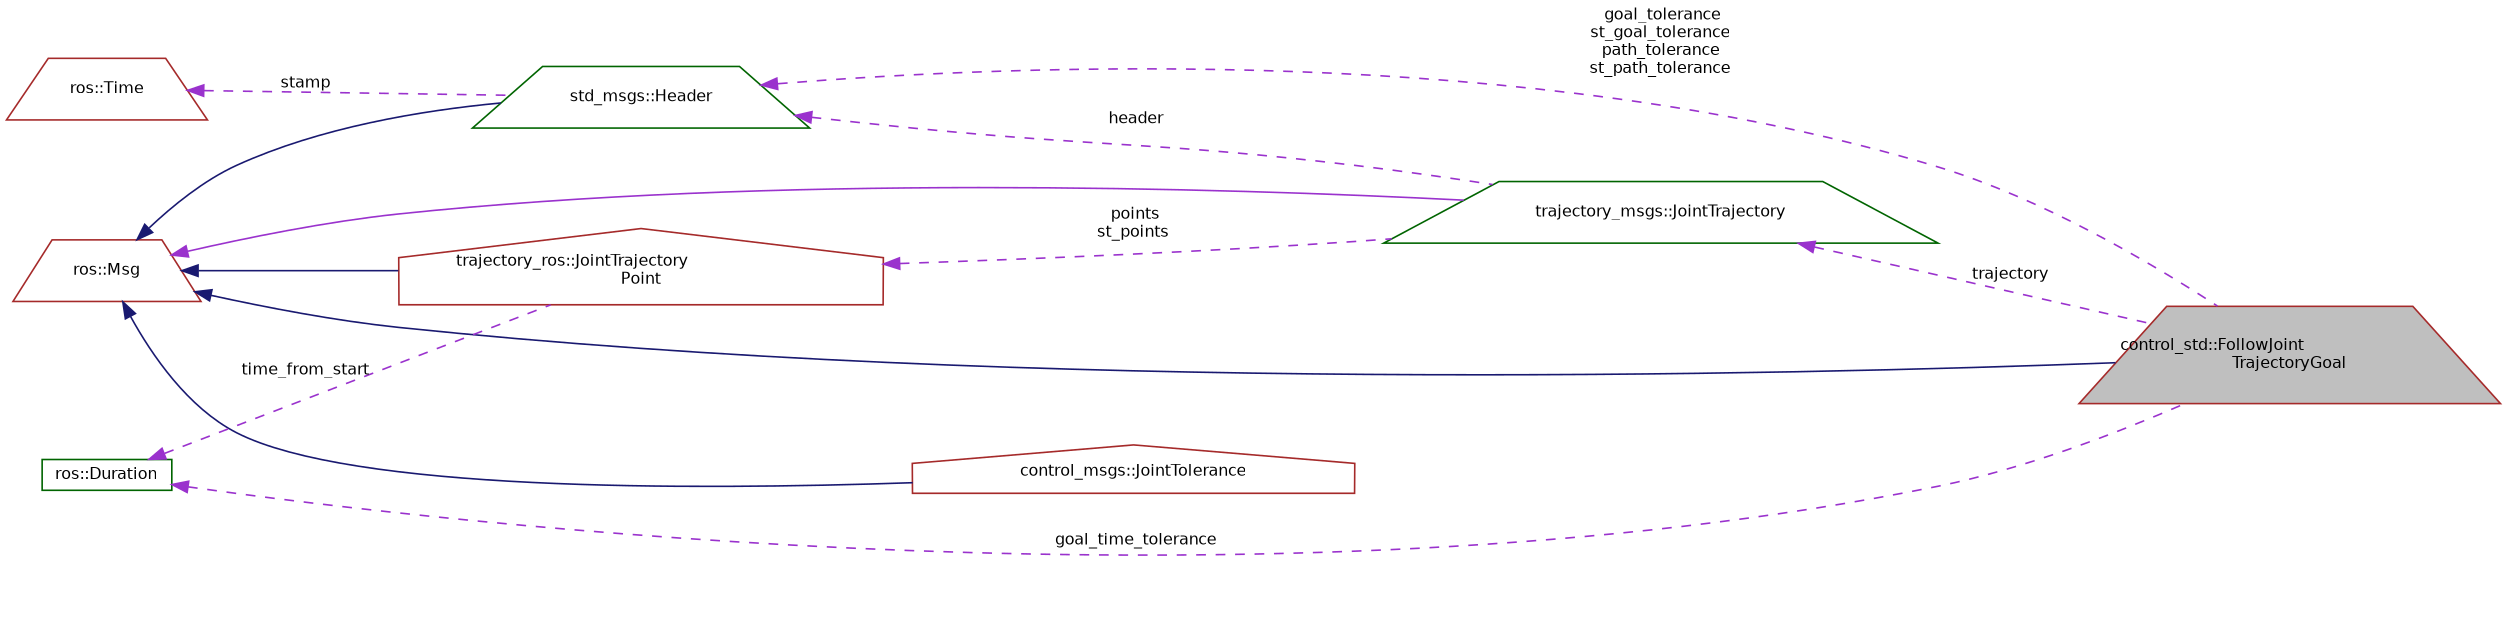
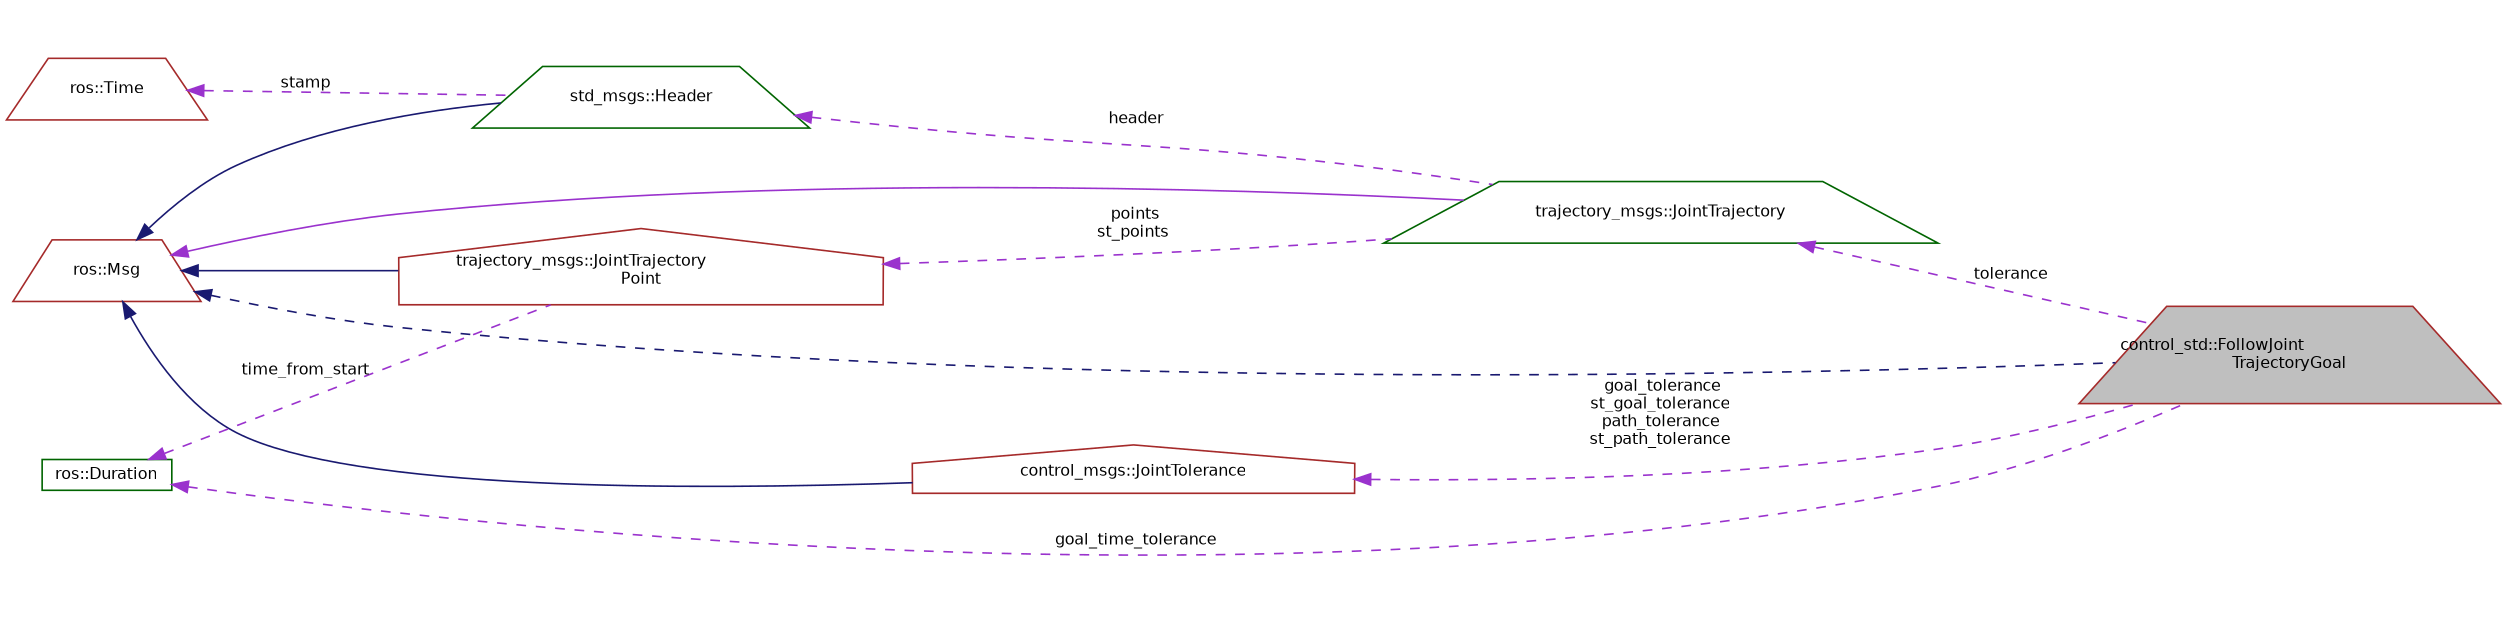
(1518, 88) -> (1757, 468)
(641, 271) -> (641, 271)
(2009, 275) -> (2009, 275)
(1161, 371) -> (1161, 371)
